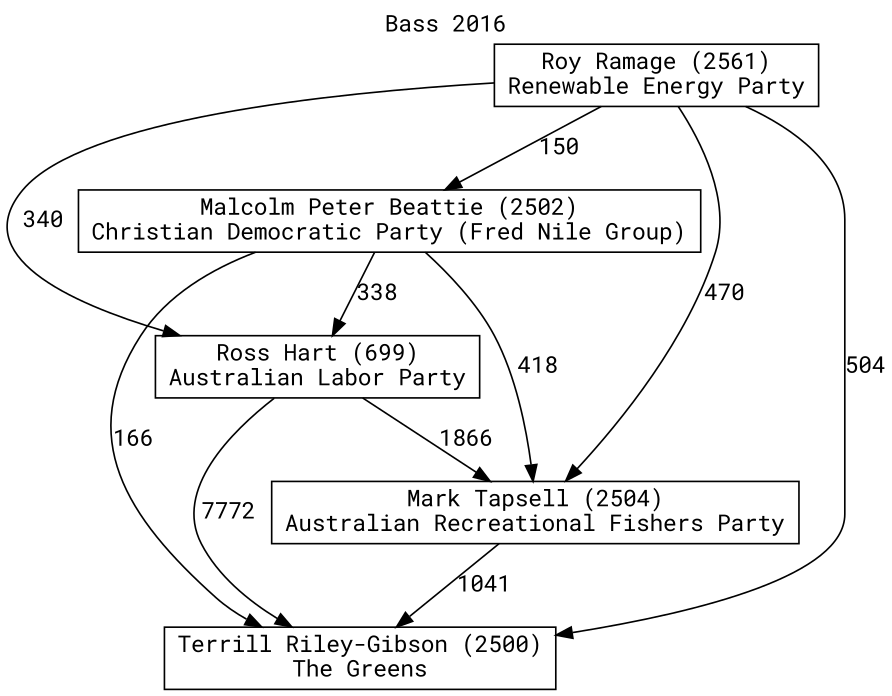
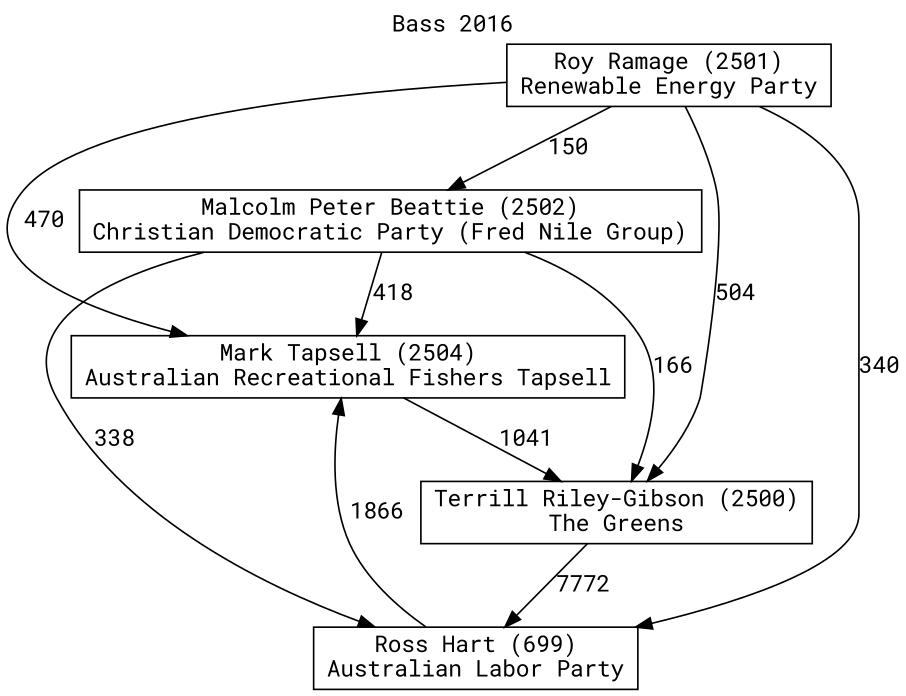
(656, 75) -> (669, 75)
(195, 511) -> (552, 579)
(535, 513) -> (348, 367)
